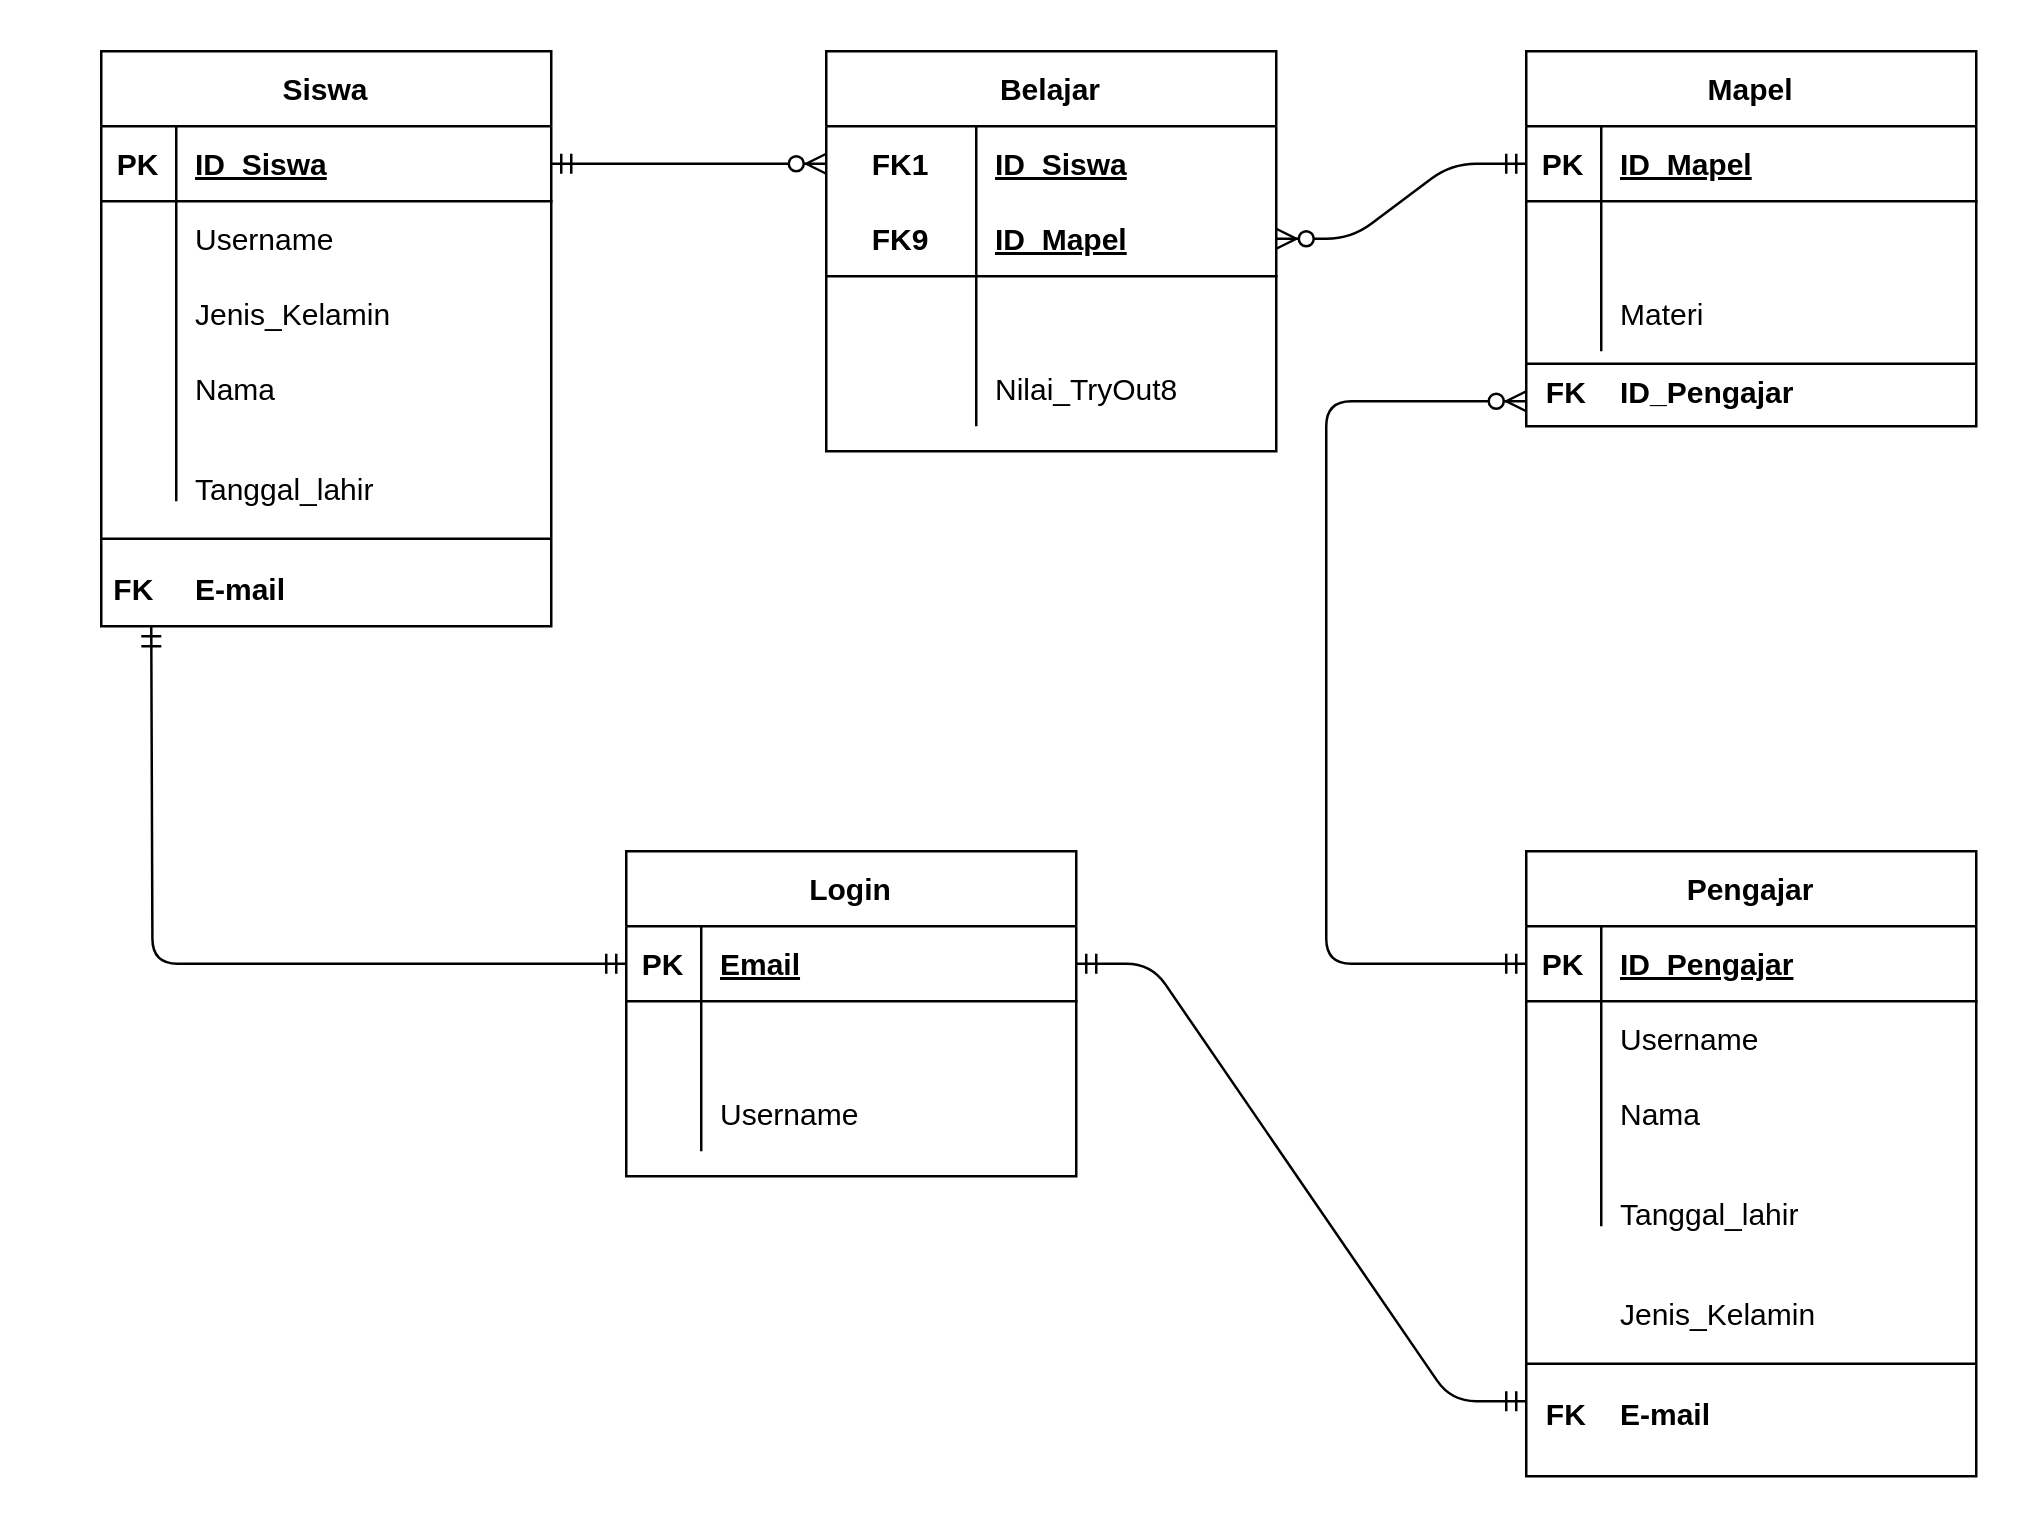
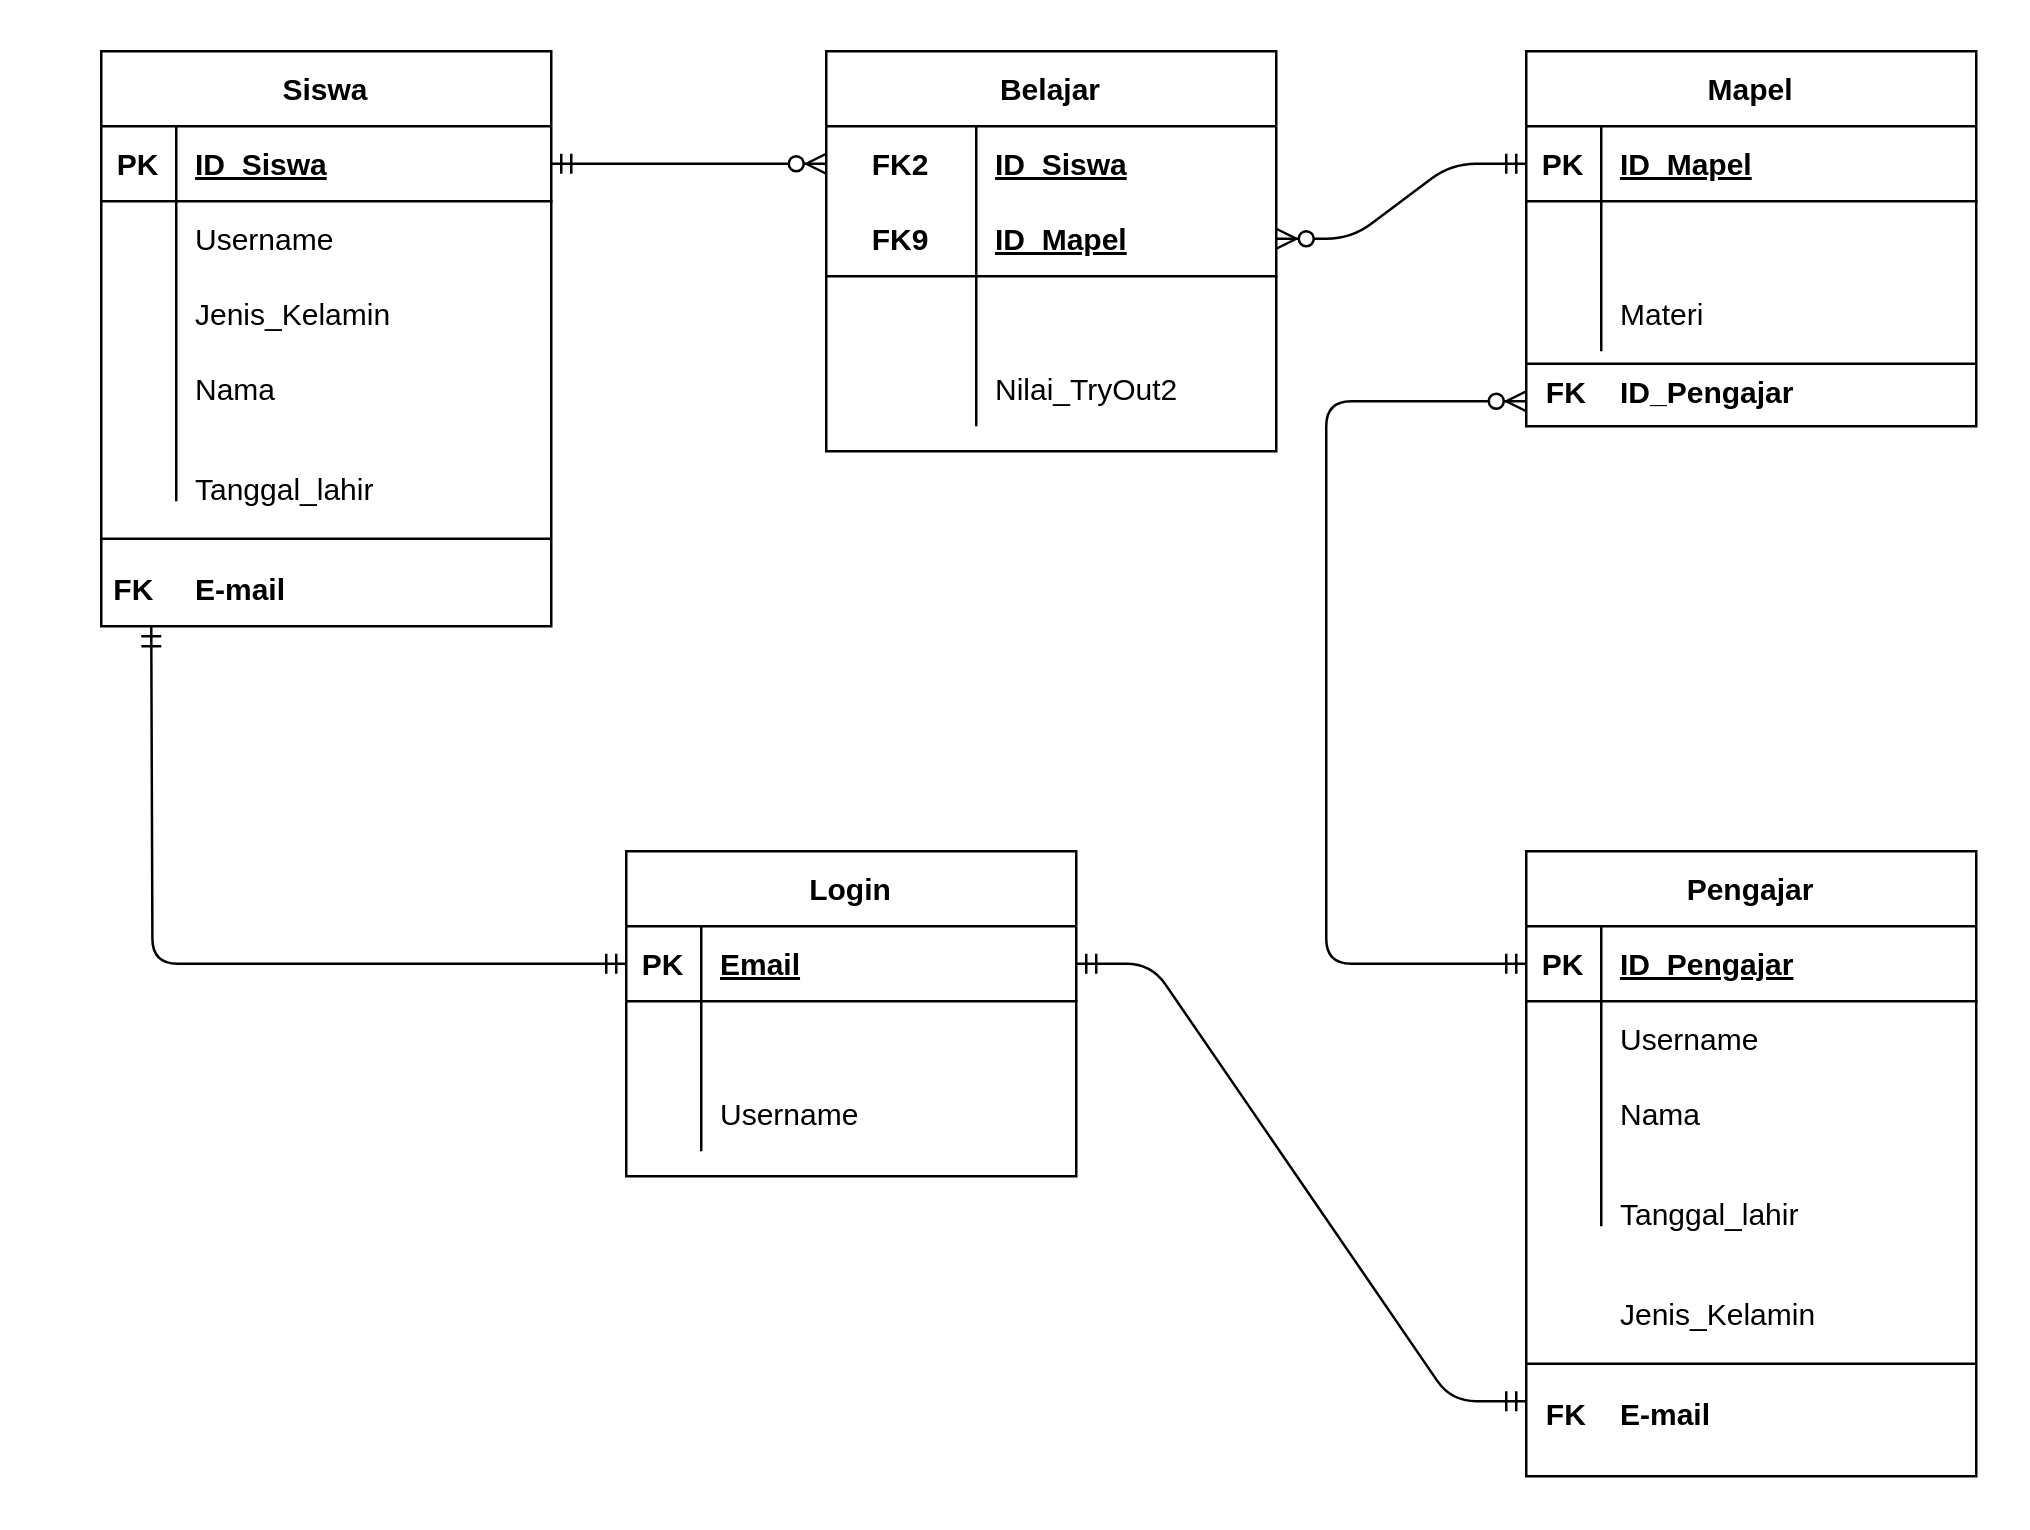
(900, 165) -> (900, 165)
(1093, 390) -> (1093, 390)
